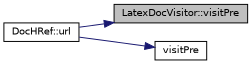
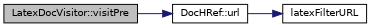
(92, 26) -> (150, 14)
(181, 51) -> (325, 14)
